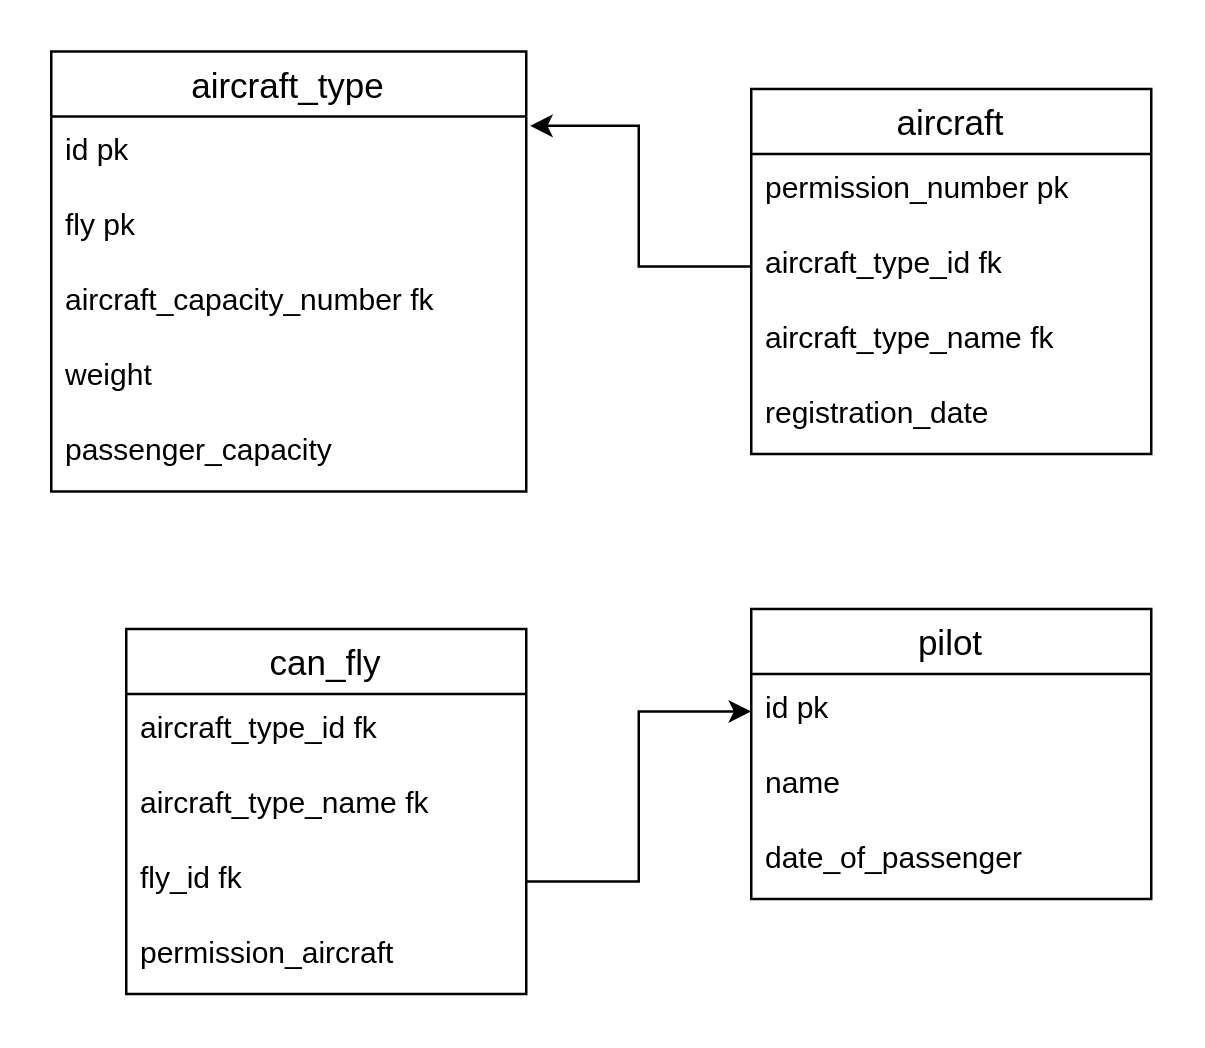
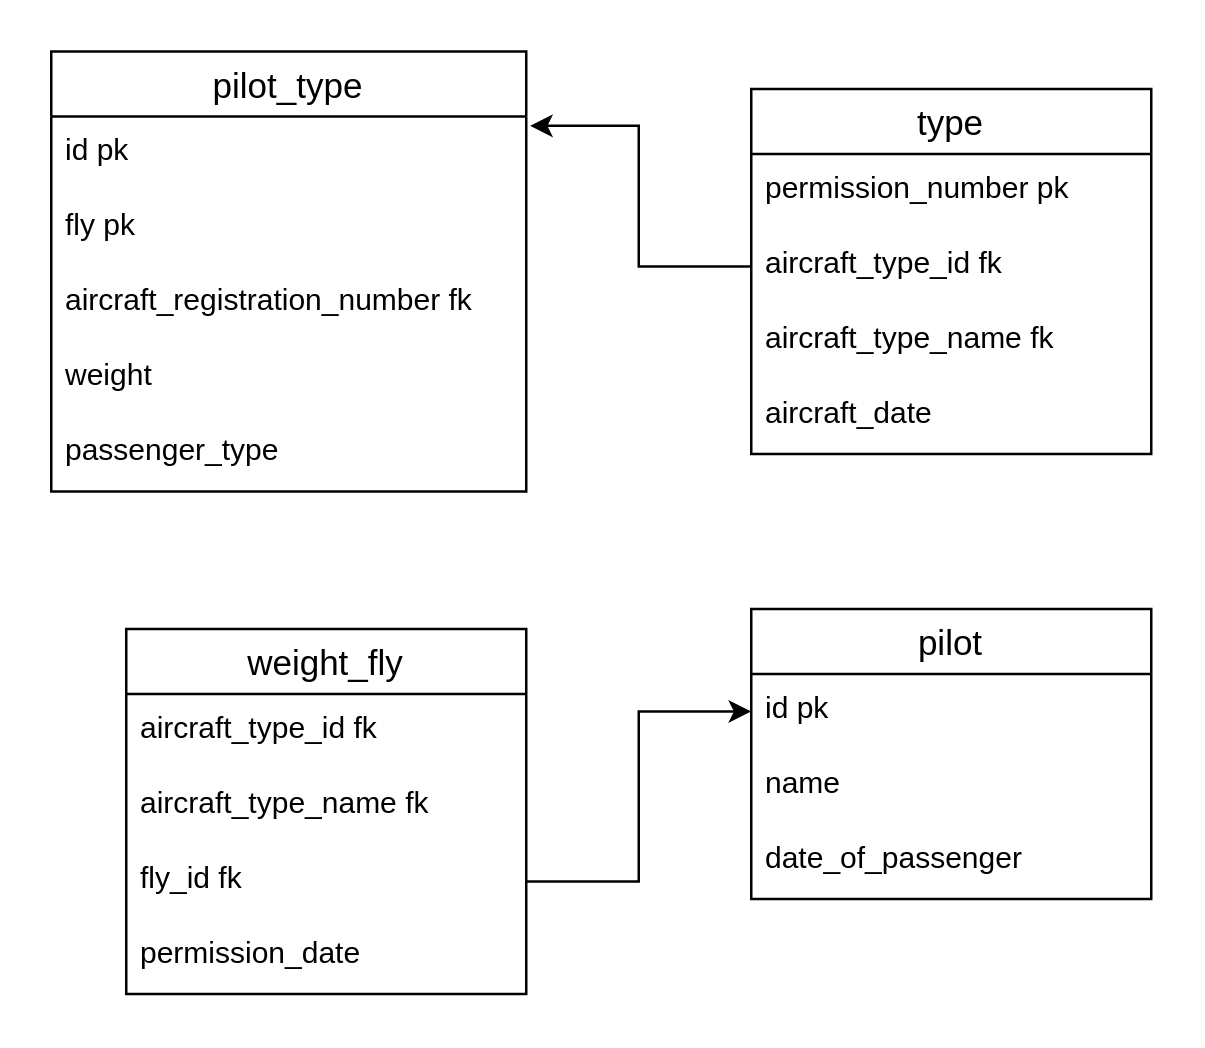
(288, 86) -> (288, 86)
(950, 123) -> (950, 123)
(280, 300) -> (310, 300)
(900, 413) -> (870, 413)
(212, 450) -> (183, 450)
(325, 663) -> (325, 663)
(288, 953) -> (258, 953)
